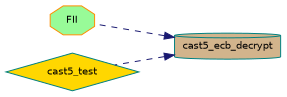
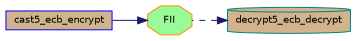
none -> (59, 20)
(228, 46) -> (289, 20)
(72, 72) -> none
